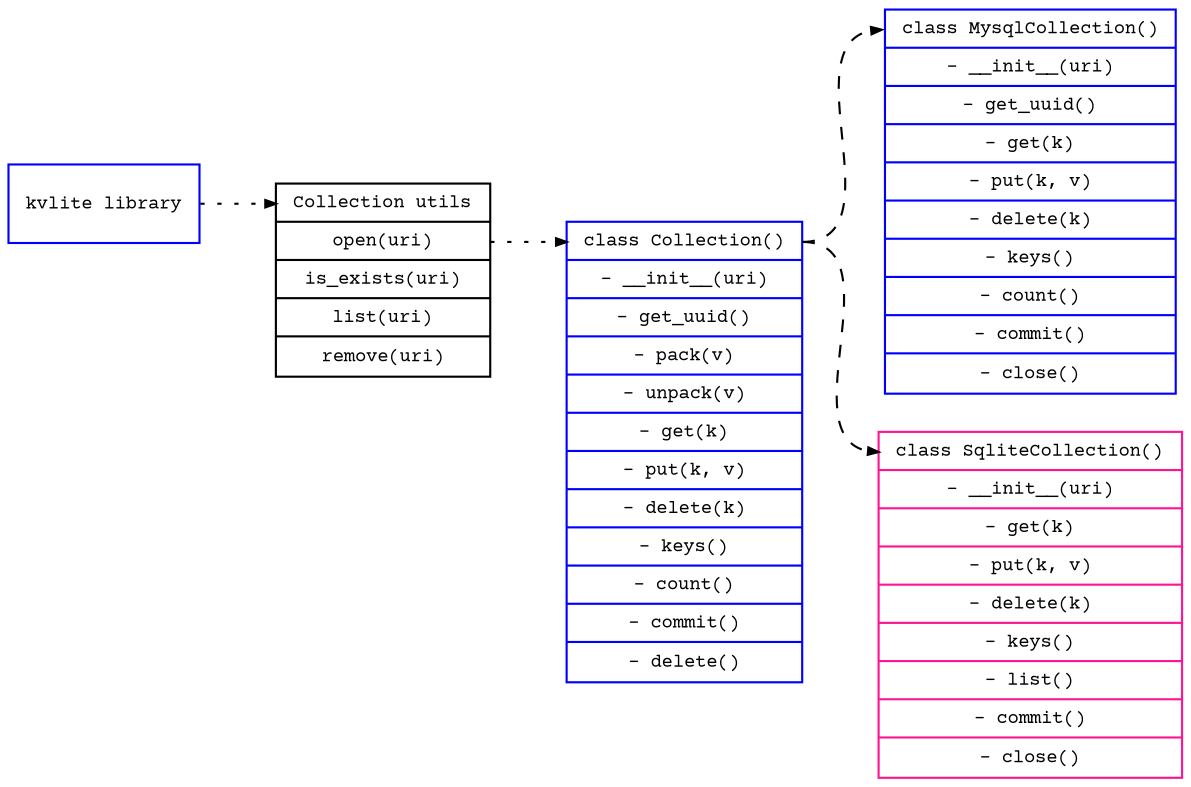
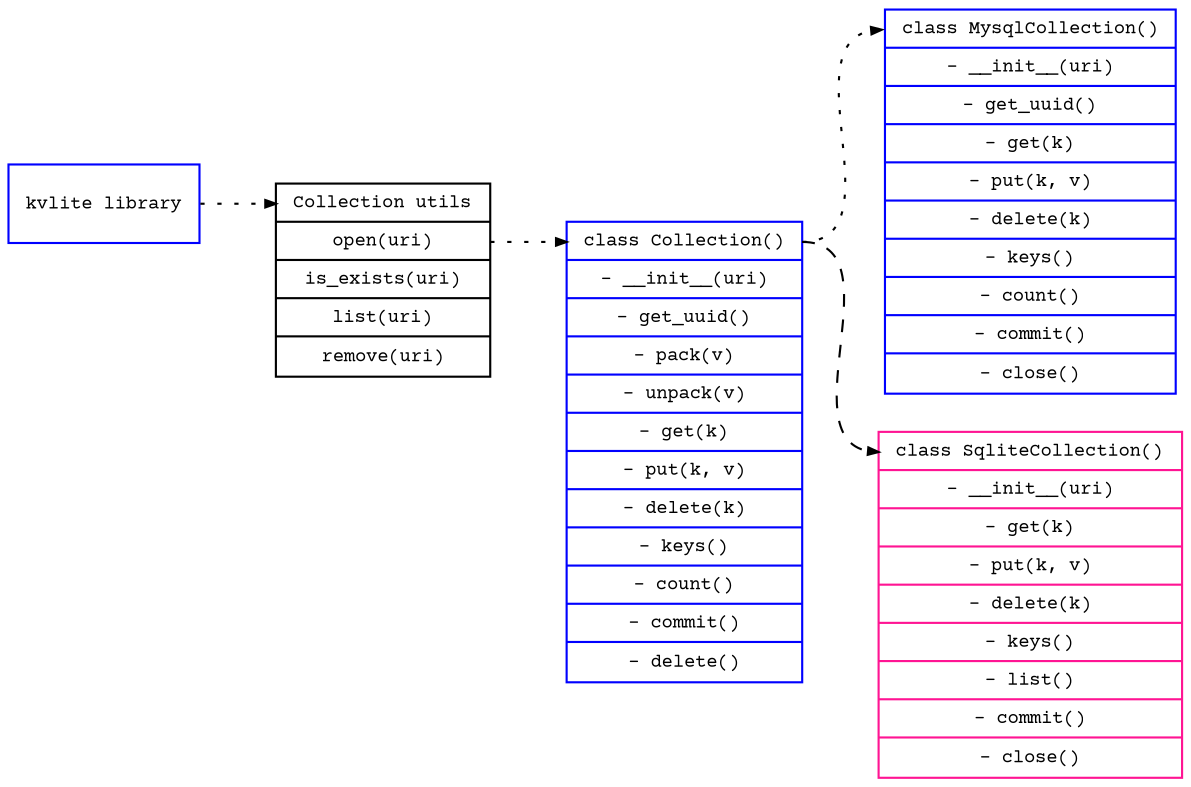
(843, 141) -> (843, 141)
